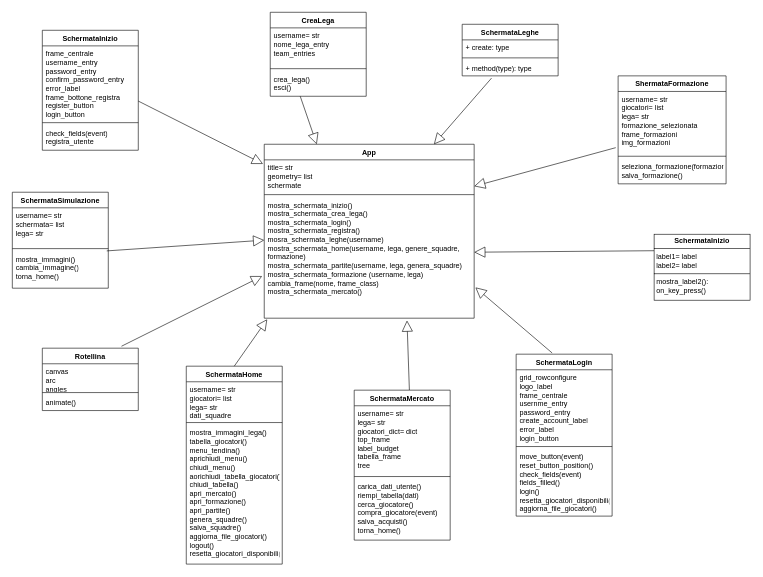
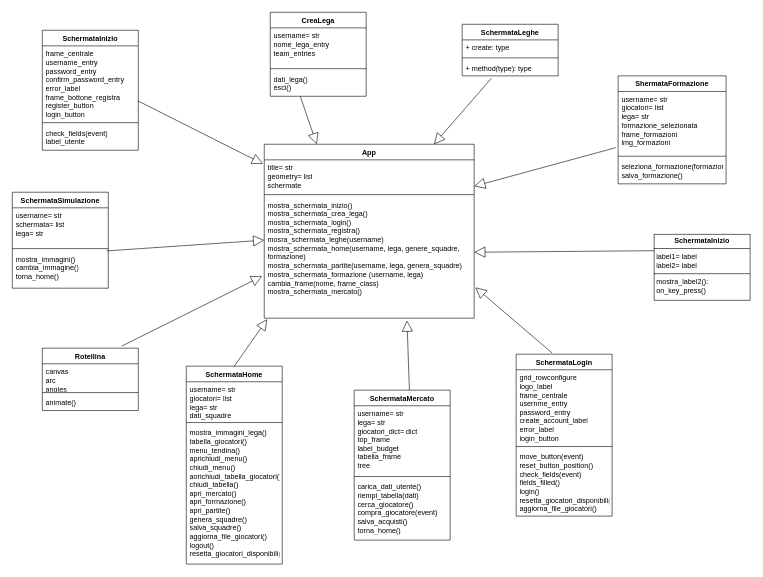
(295, 84) -> (294, 84)
(82, 138) -> (82, 138)
